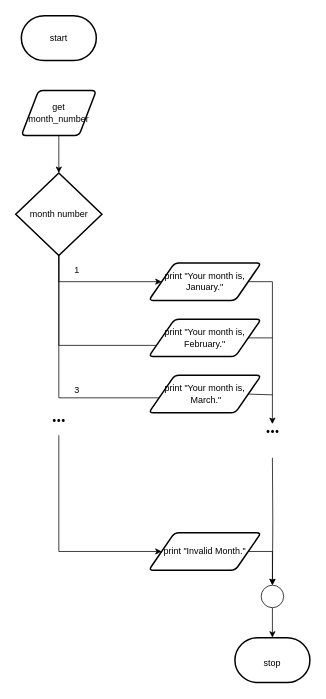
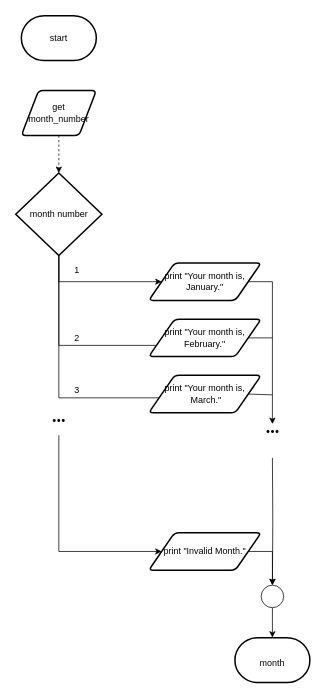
(59, 152) -> (59, 152)
none -> (77, 338)
(273, 660) -> (273, 660)
